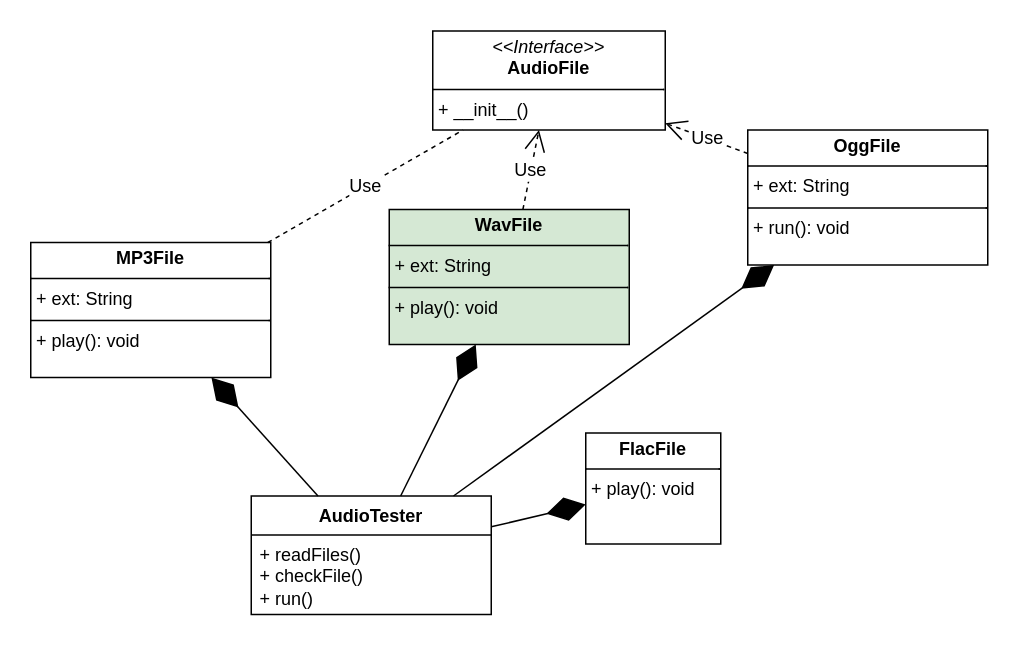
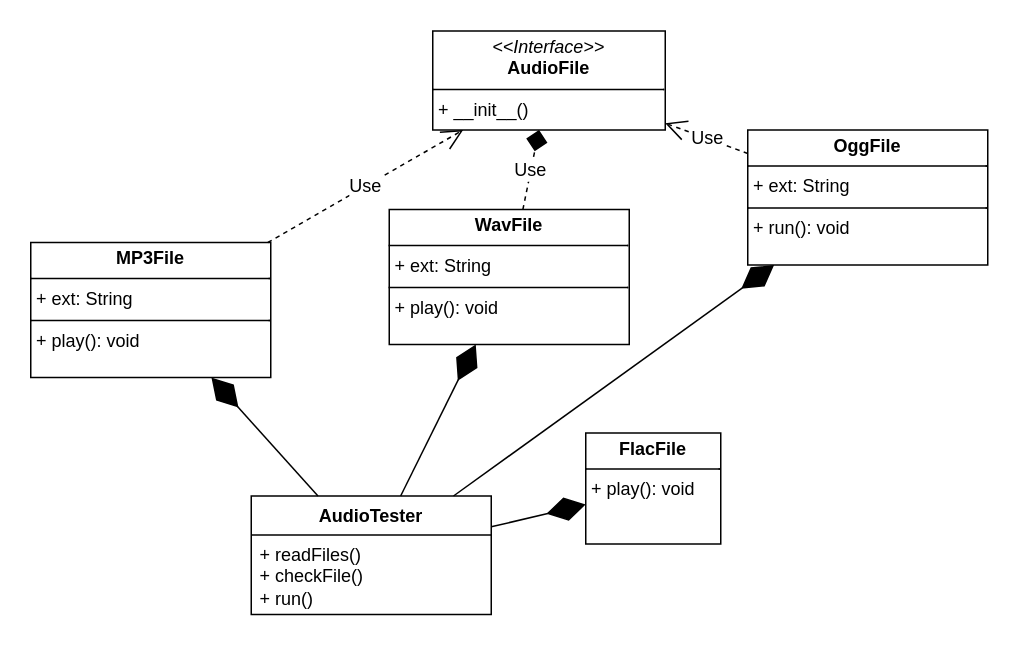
(459, 132) -> (457, 133)
(536, 143) -> (535, 151)
(509, 277) -> (509, 277)
